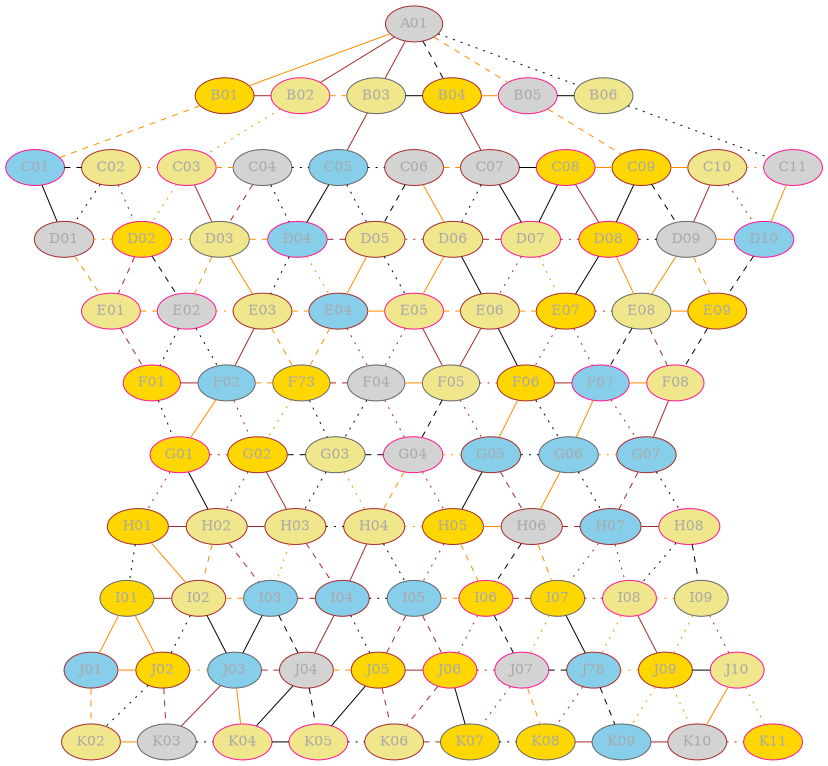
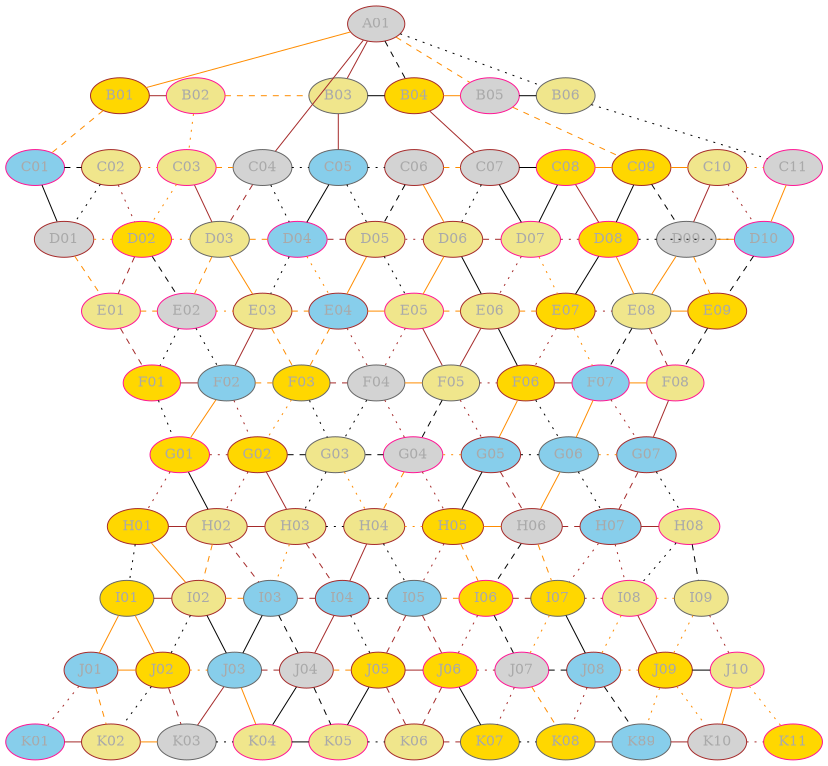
(357, 60) -> (319, 96)
(648, 239) -> (686, 239)
(583, 347) -> (583, 347)
(301, 383) -> (301, 383)
(594, 670) -> (594, 670)
none -> (35, 742)
(622, 742) -> (641, 742)
